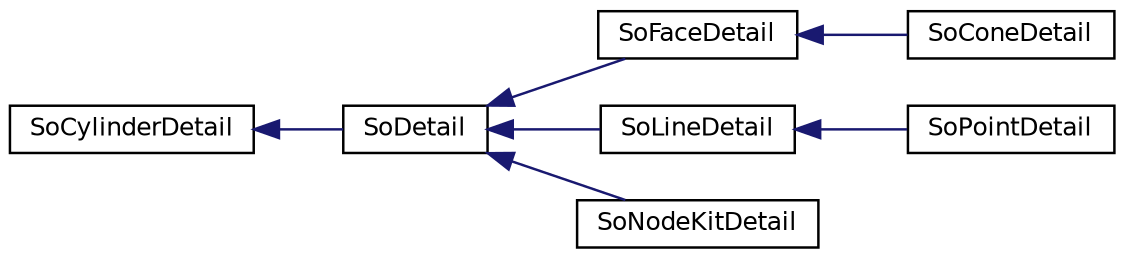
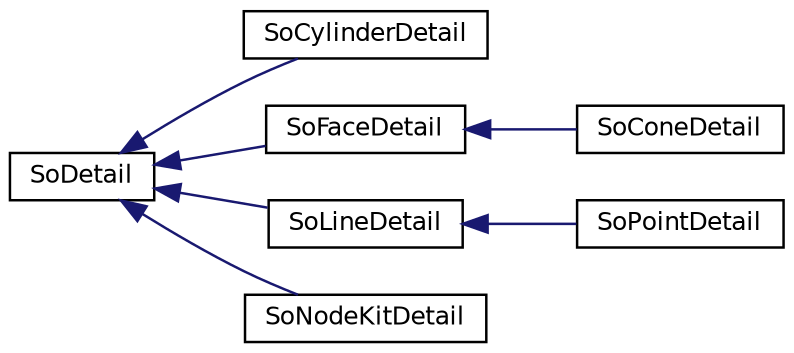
(311, 129) -> (218, 95)
